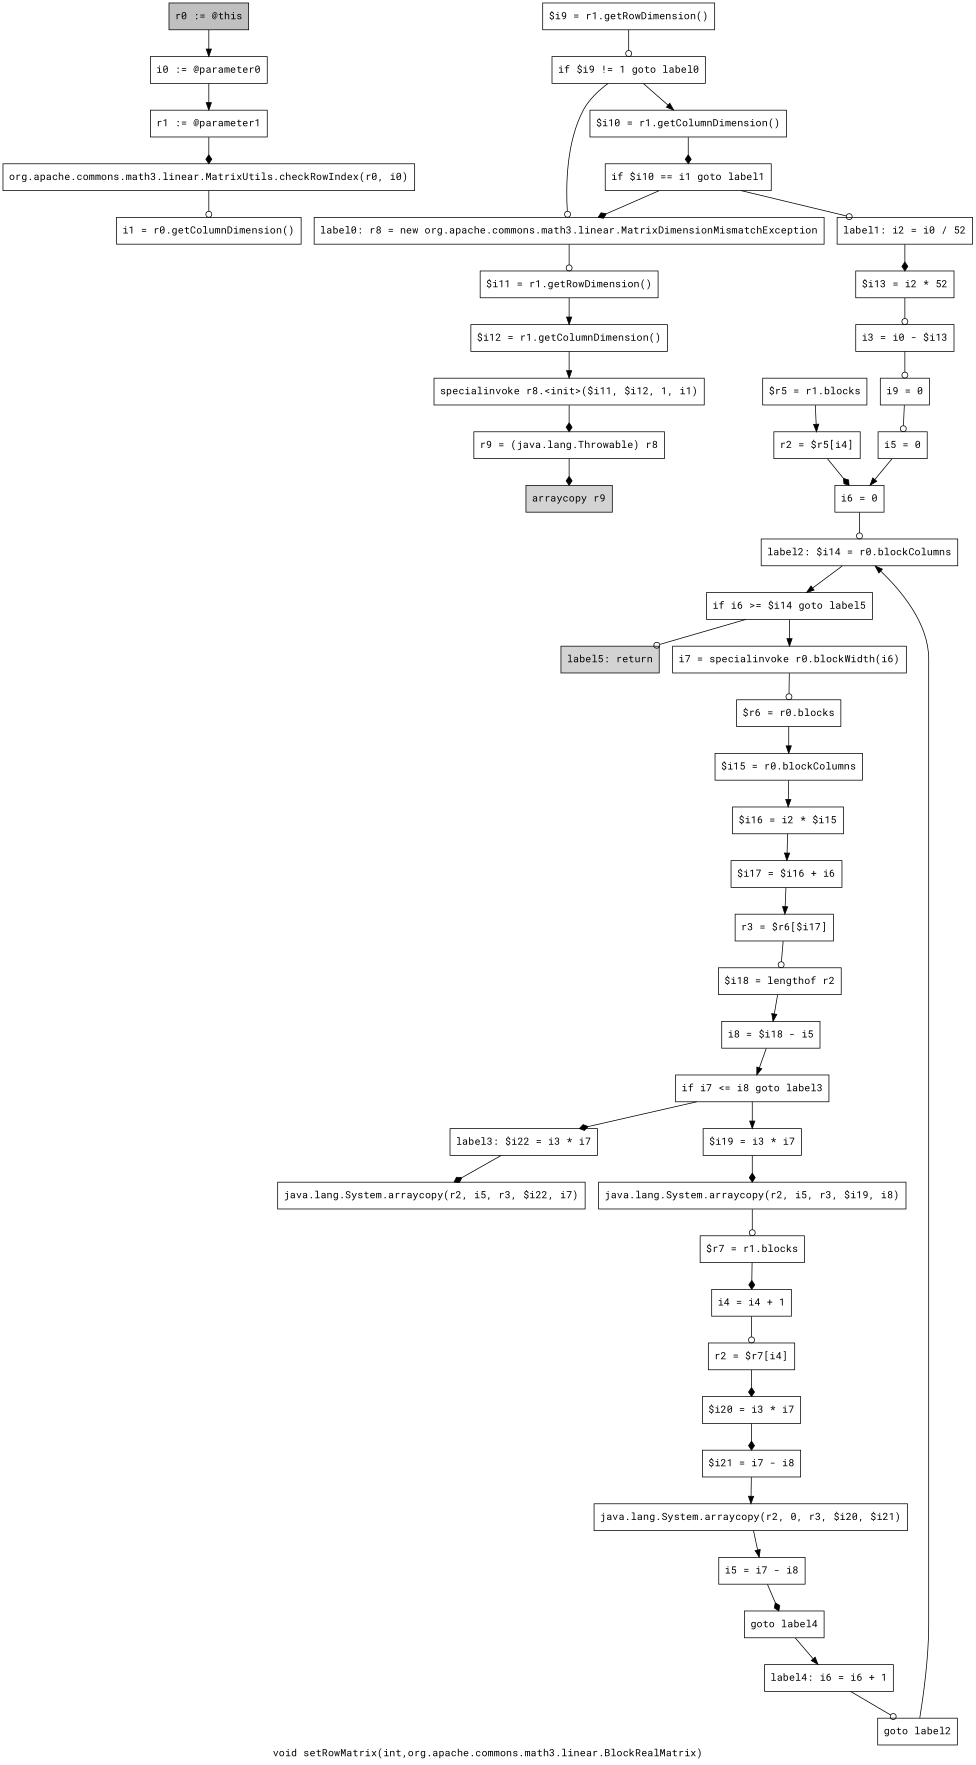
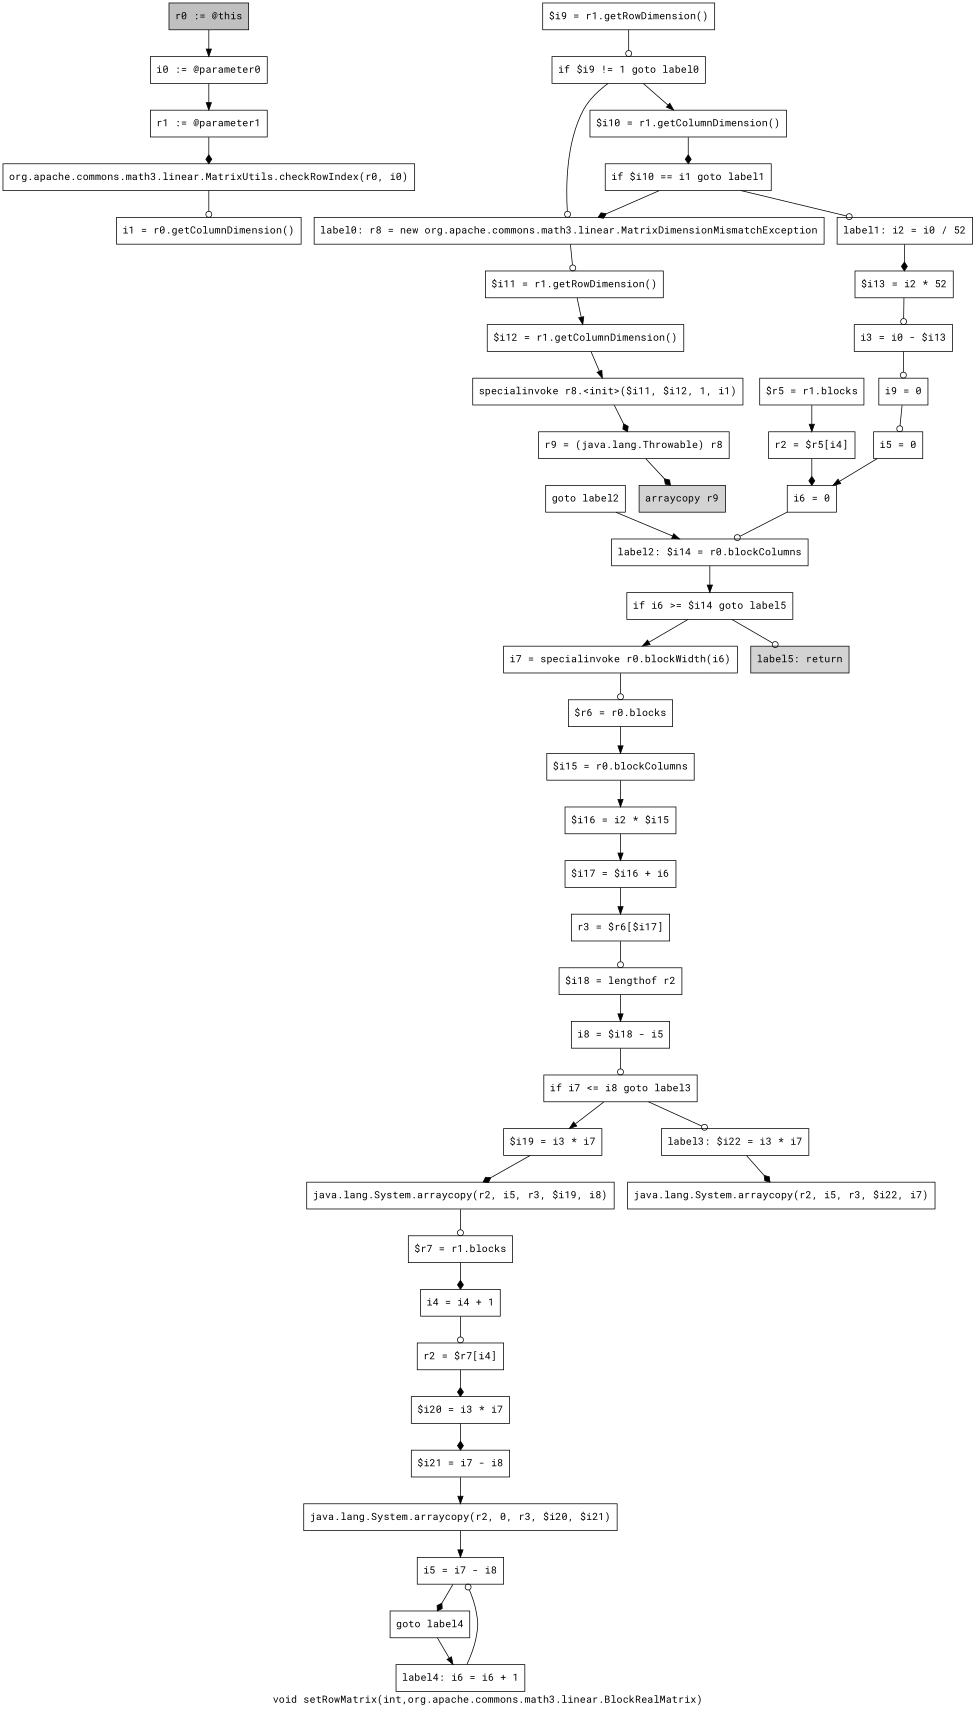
(763, 1058) -> (620, 1059)
(642, 1114) -> (675, 1114)
(871, 1703) -> (478, 1627)
